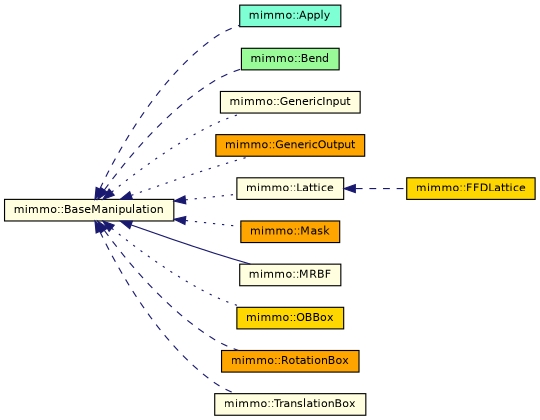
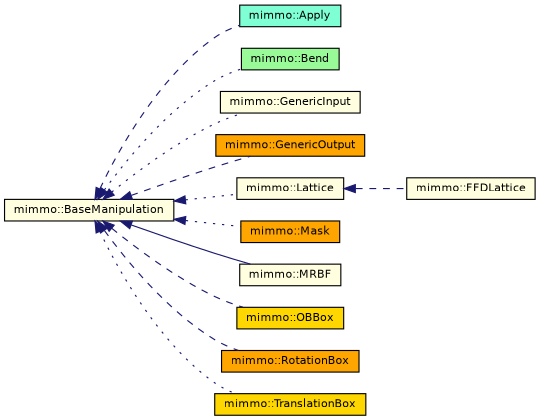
(165, 120) -> (165, 120)
(191, 175) -> (191, 175)
(471, 189) -> (471, 189)
(174, 274) -> (174, 274)
(155, 323) -> (155, 323)
(290, 404) -> (290, 404)
